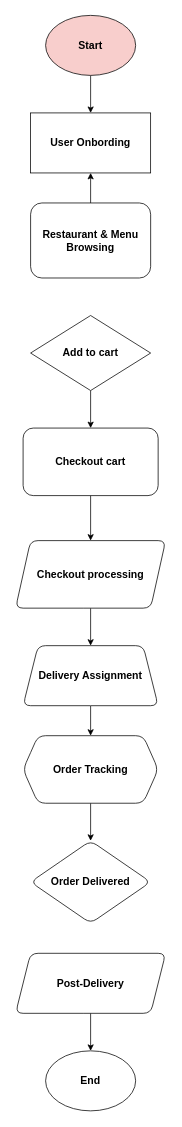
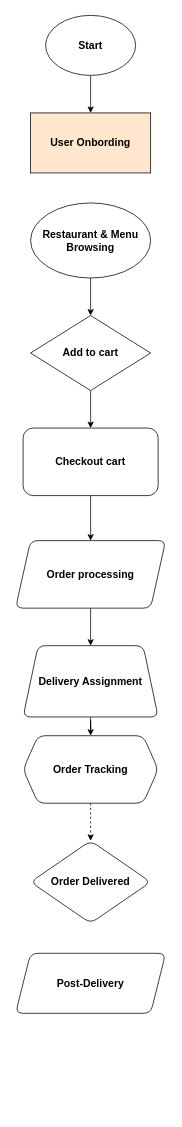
(90, 45) -> (90, 45)
(90, 143) -> (90, 143)
(90, 191) -> (90, 294)
(90, 240) -> (90, 240)
(90, 574) -> (90, 574)
(90, 675) -> (90, 681)
(90, 819) -> (90, 819)
(90, 1029) -> none
(90, 1080) -> none
